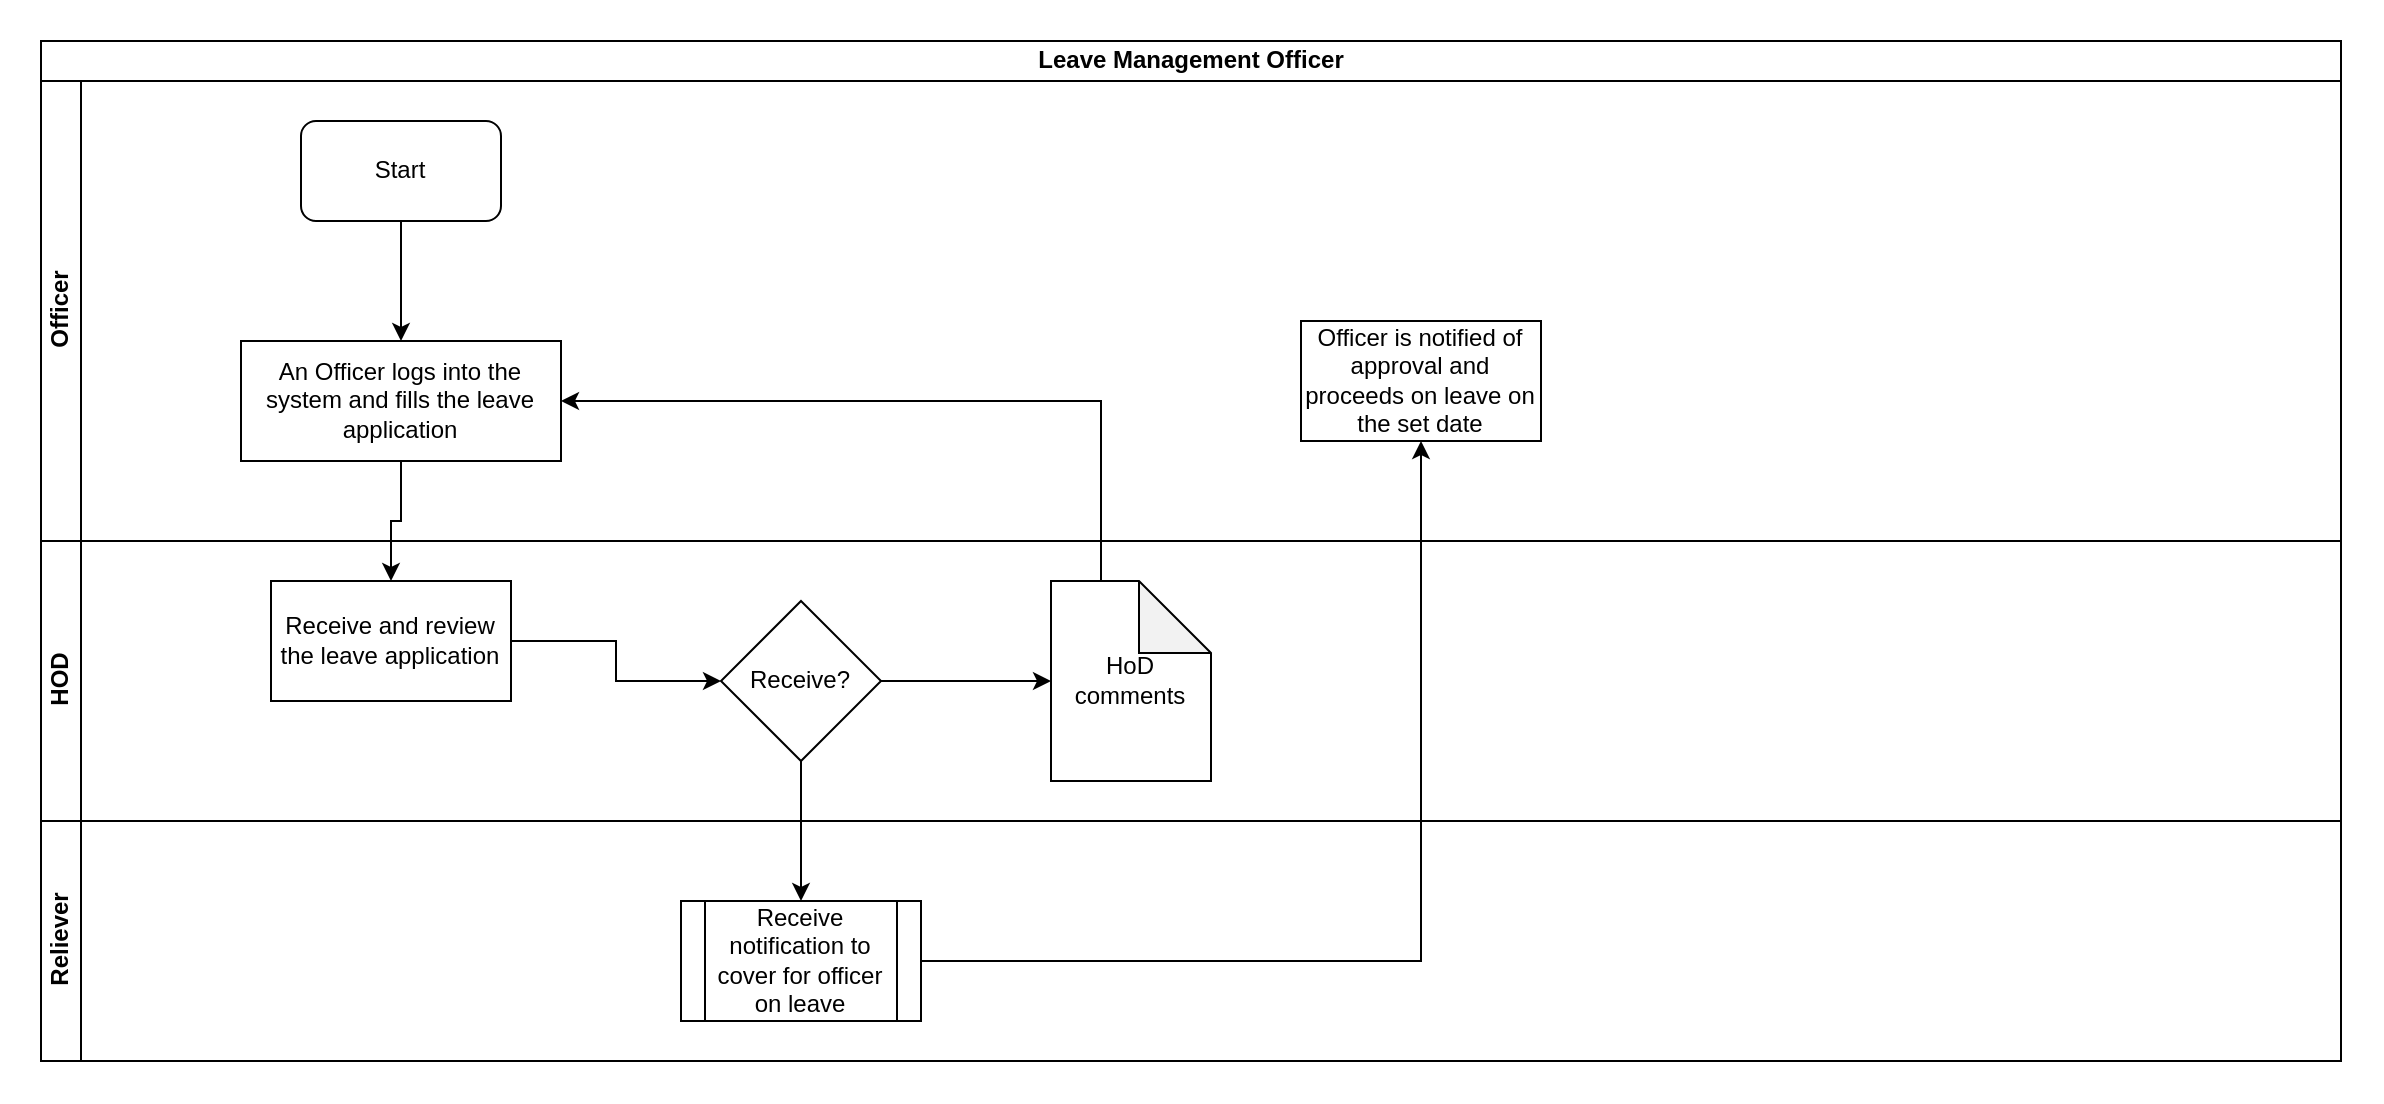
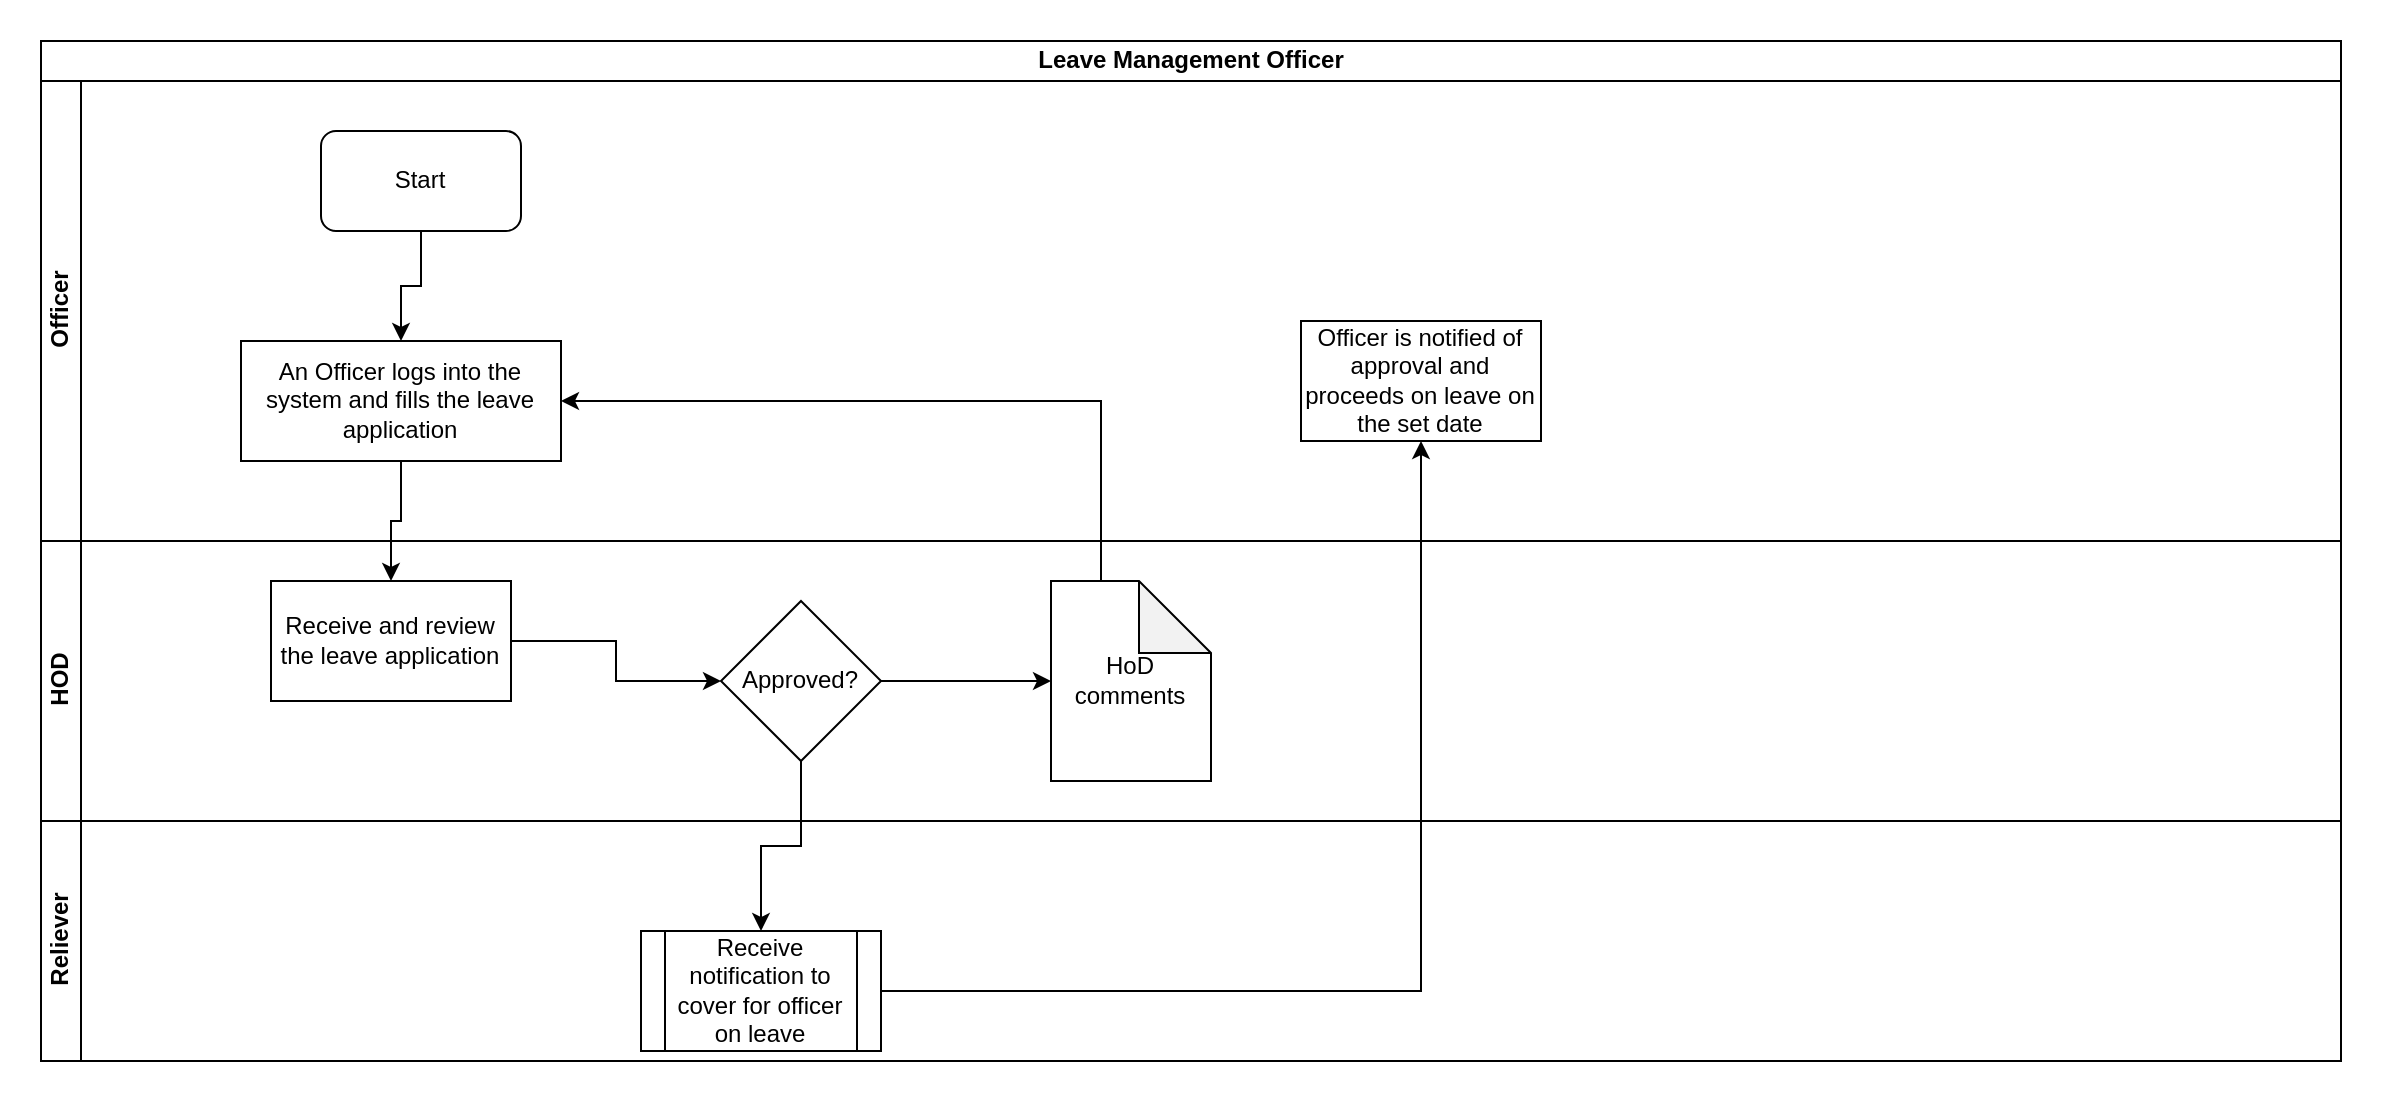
(401, 171) -> (421, 181)
(801, 681) -> (801, 681)
(801, 961) -> (761, 991)
